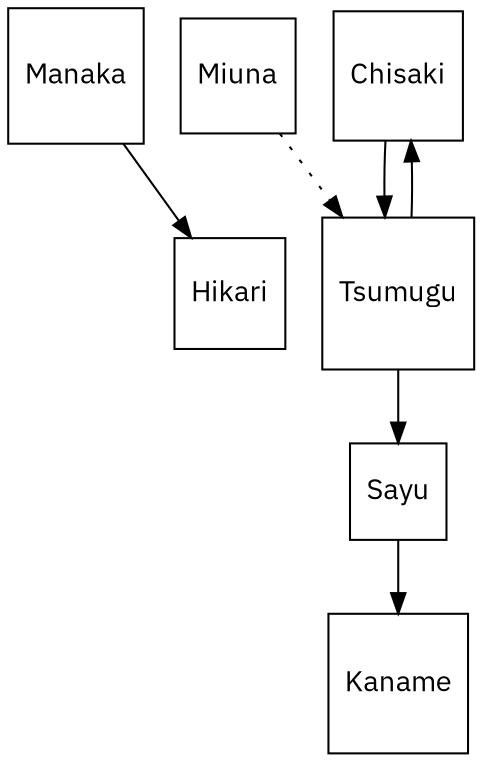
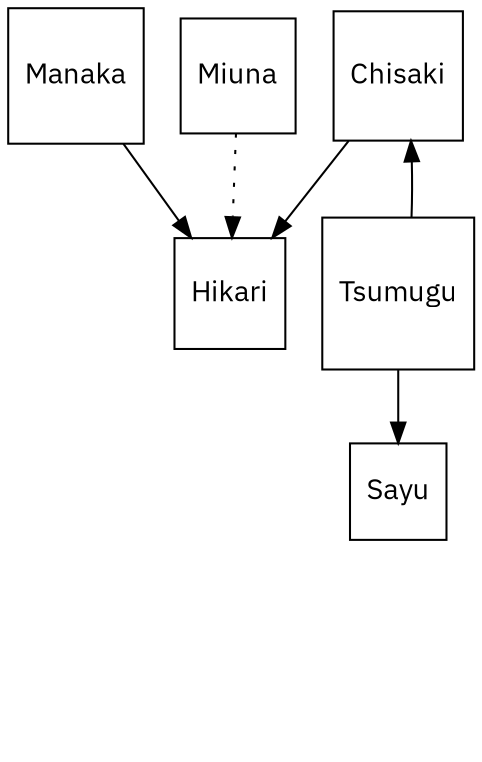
(305, 167) -> (234, 175)
(385, 169) -> (317, 181)
(398, 684) -> none
